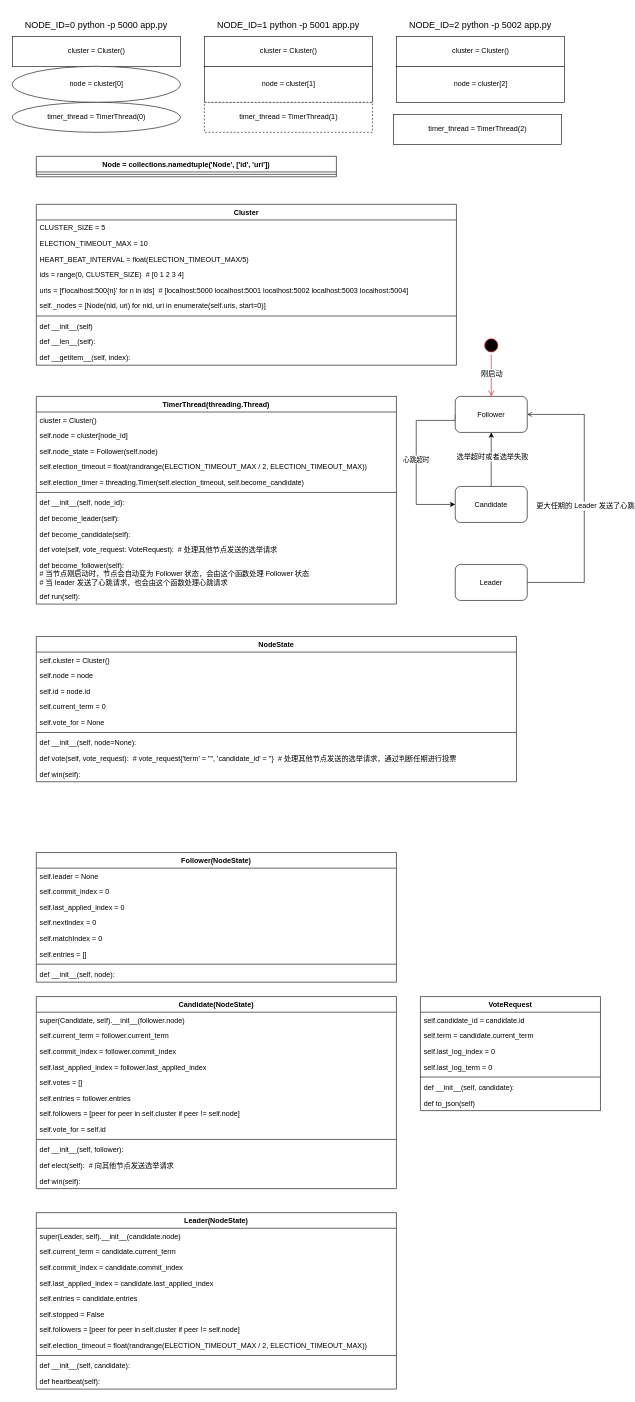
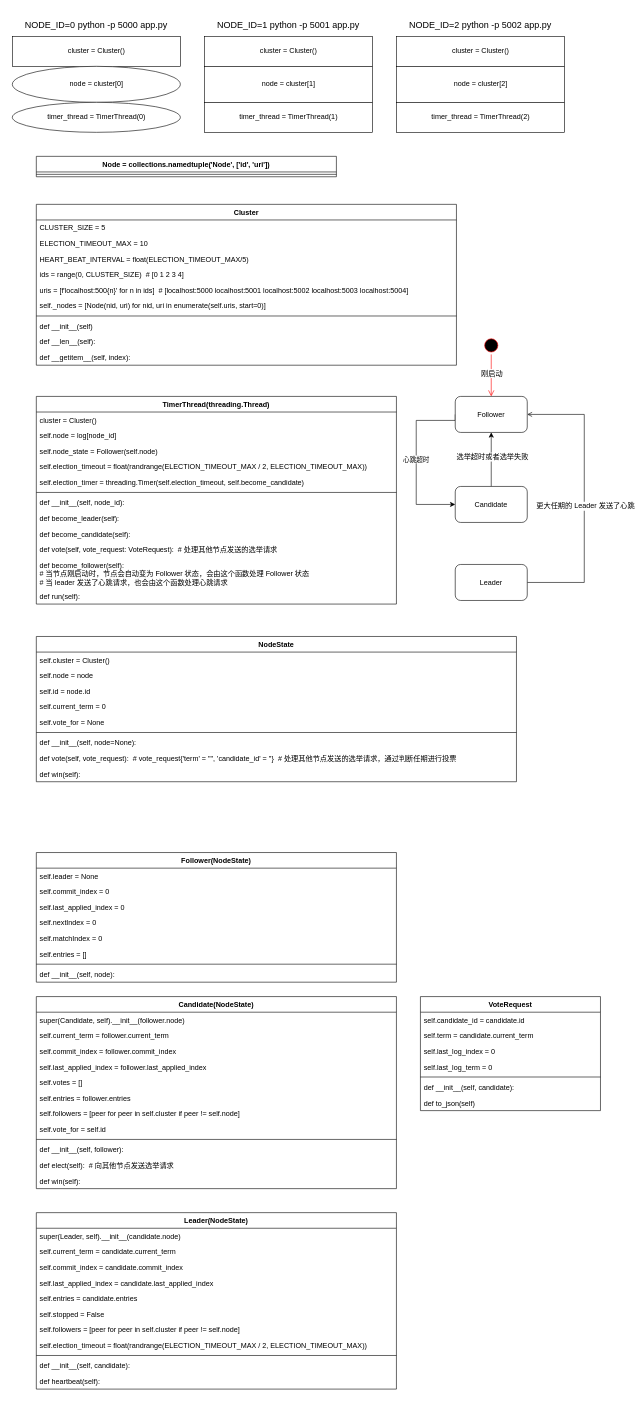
(288, 117) -> (288, 117)
(477, 129) -> (480, 117)
(90, 436) -> (82, 436)
